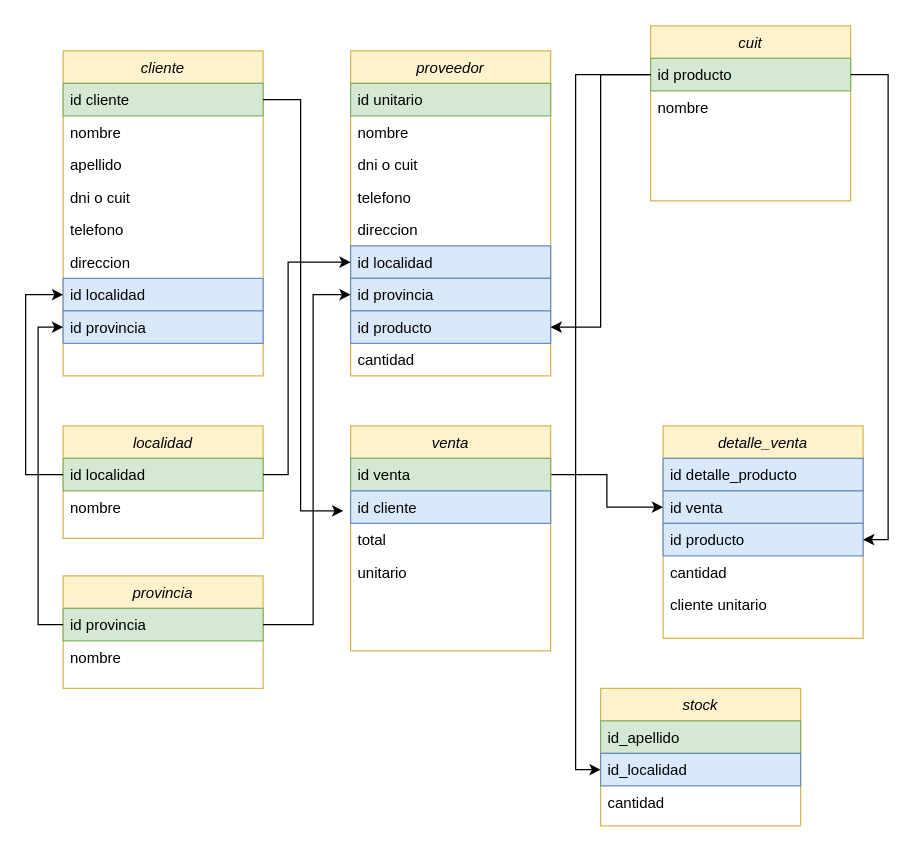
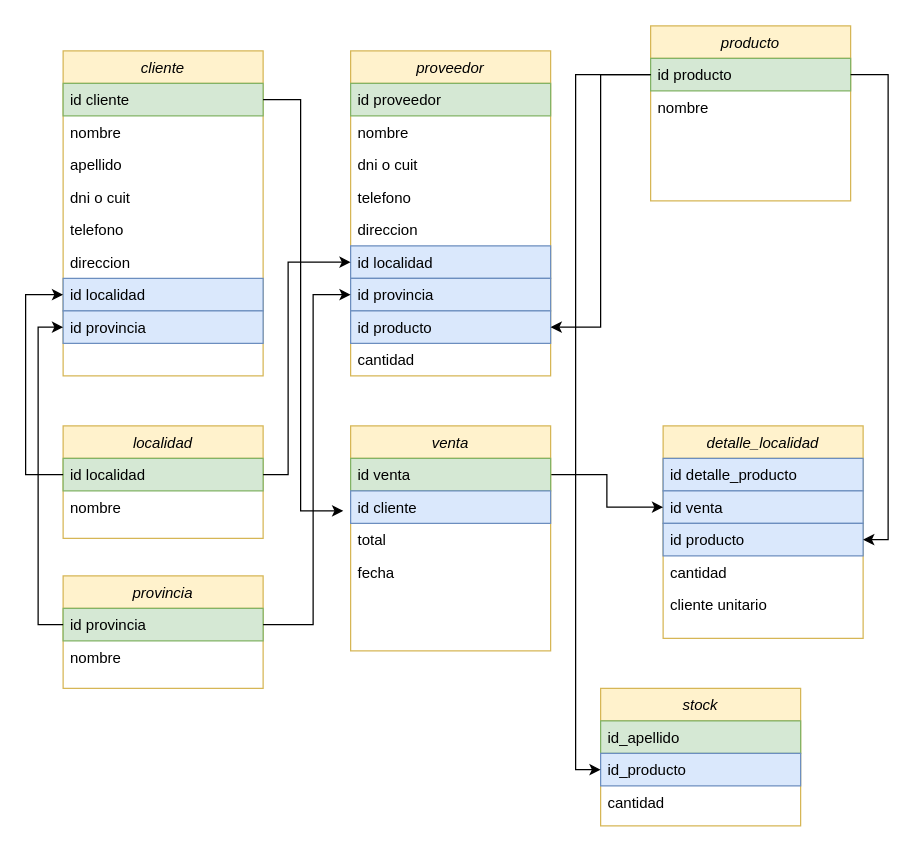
(750, 43) -> (750, 43)
(396, 100) -> (404, 100)
(763, 443) -> (763, 443)
(387, 573) -> (379, 573)
(650, 770) -> (652, 770)
